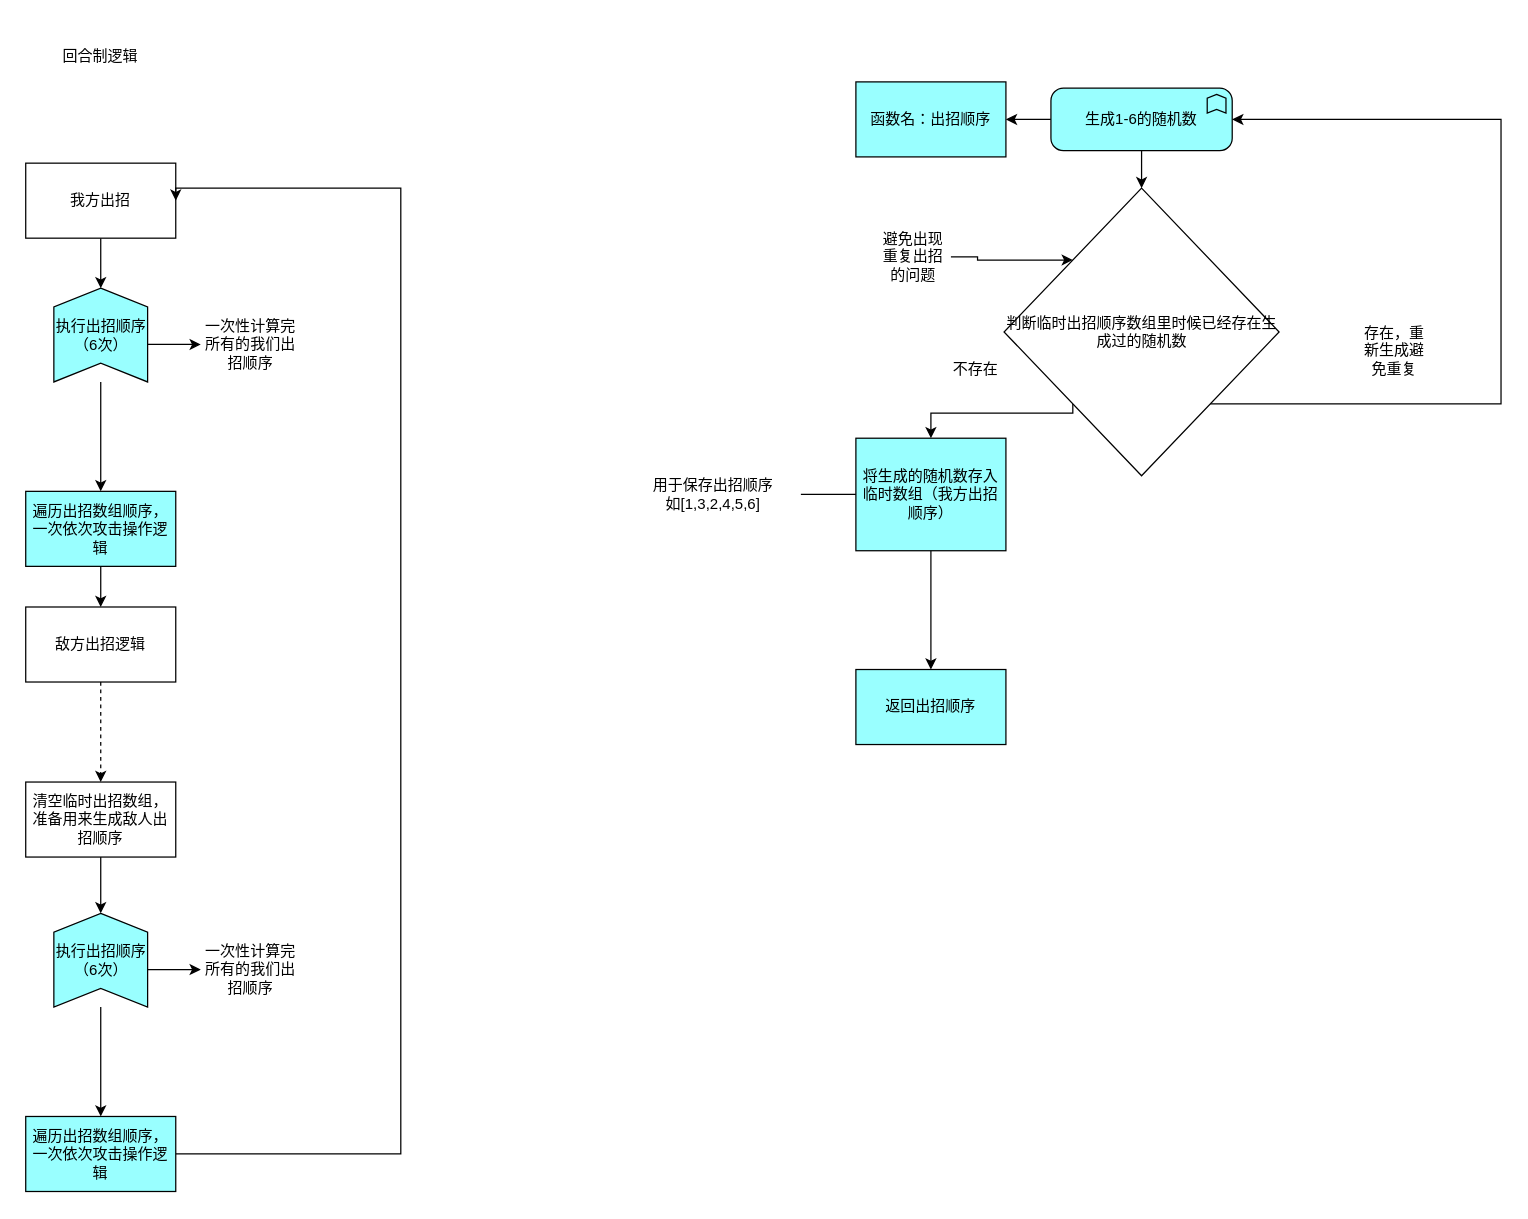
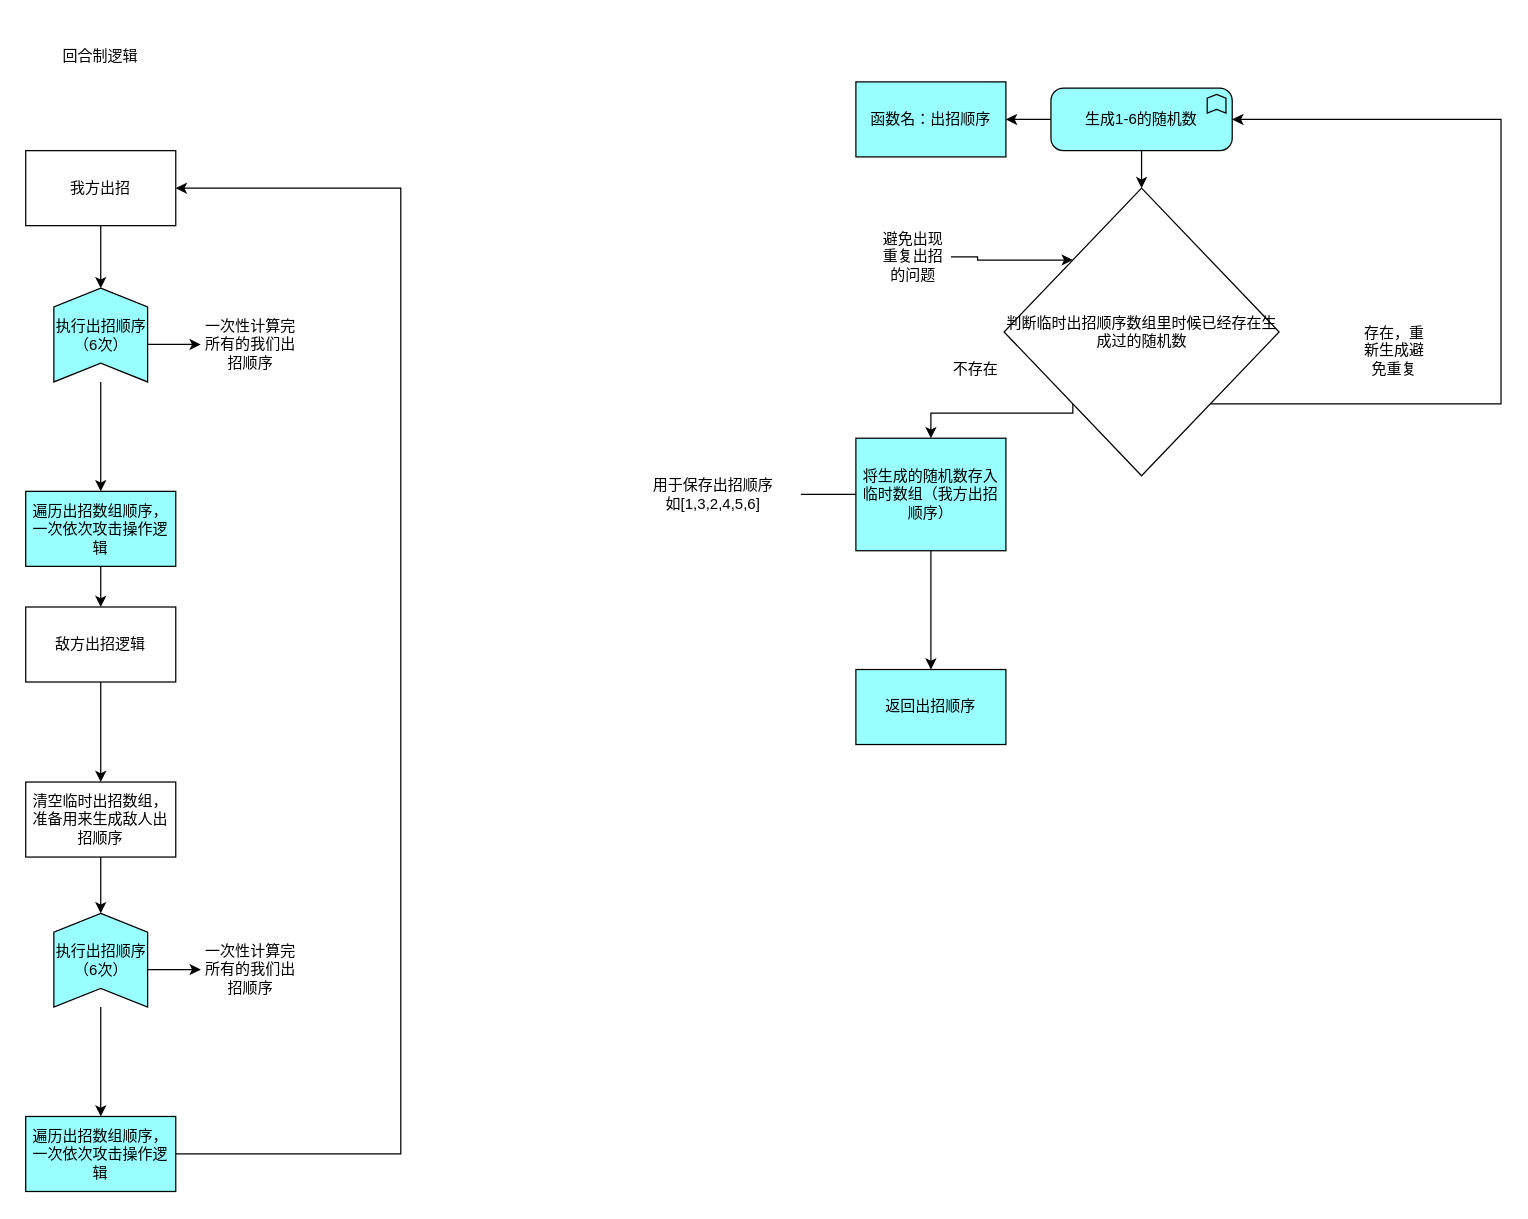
(101, 201) -> (101, 188)
(101, 728) -> (101, 728)
